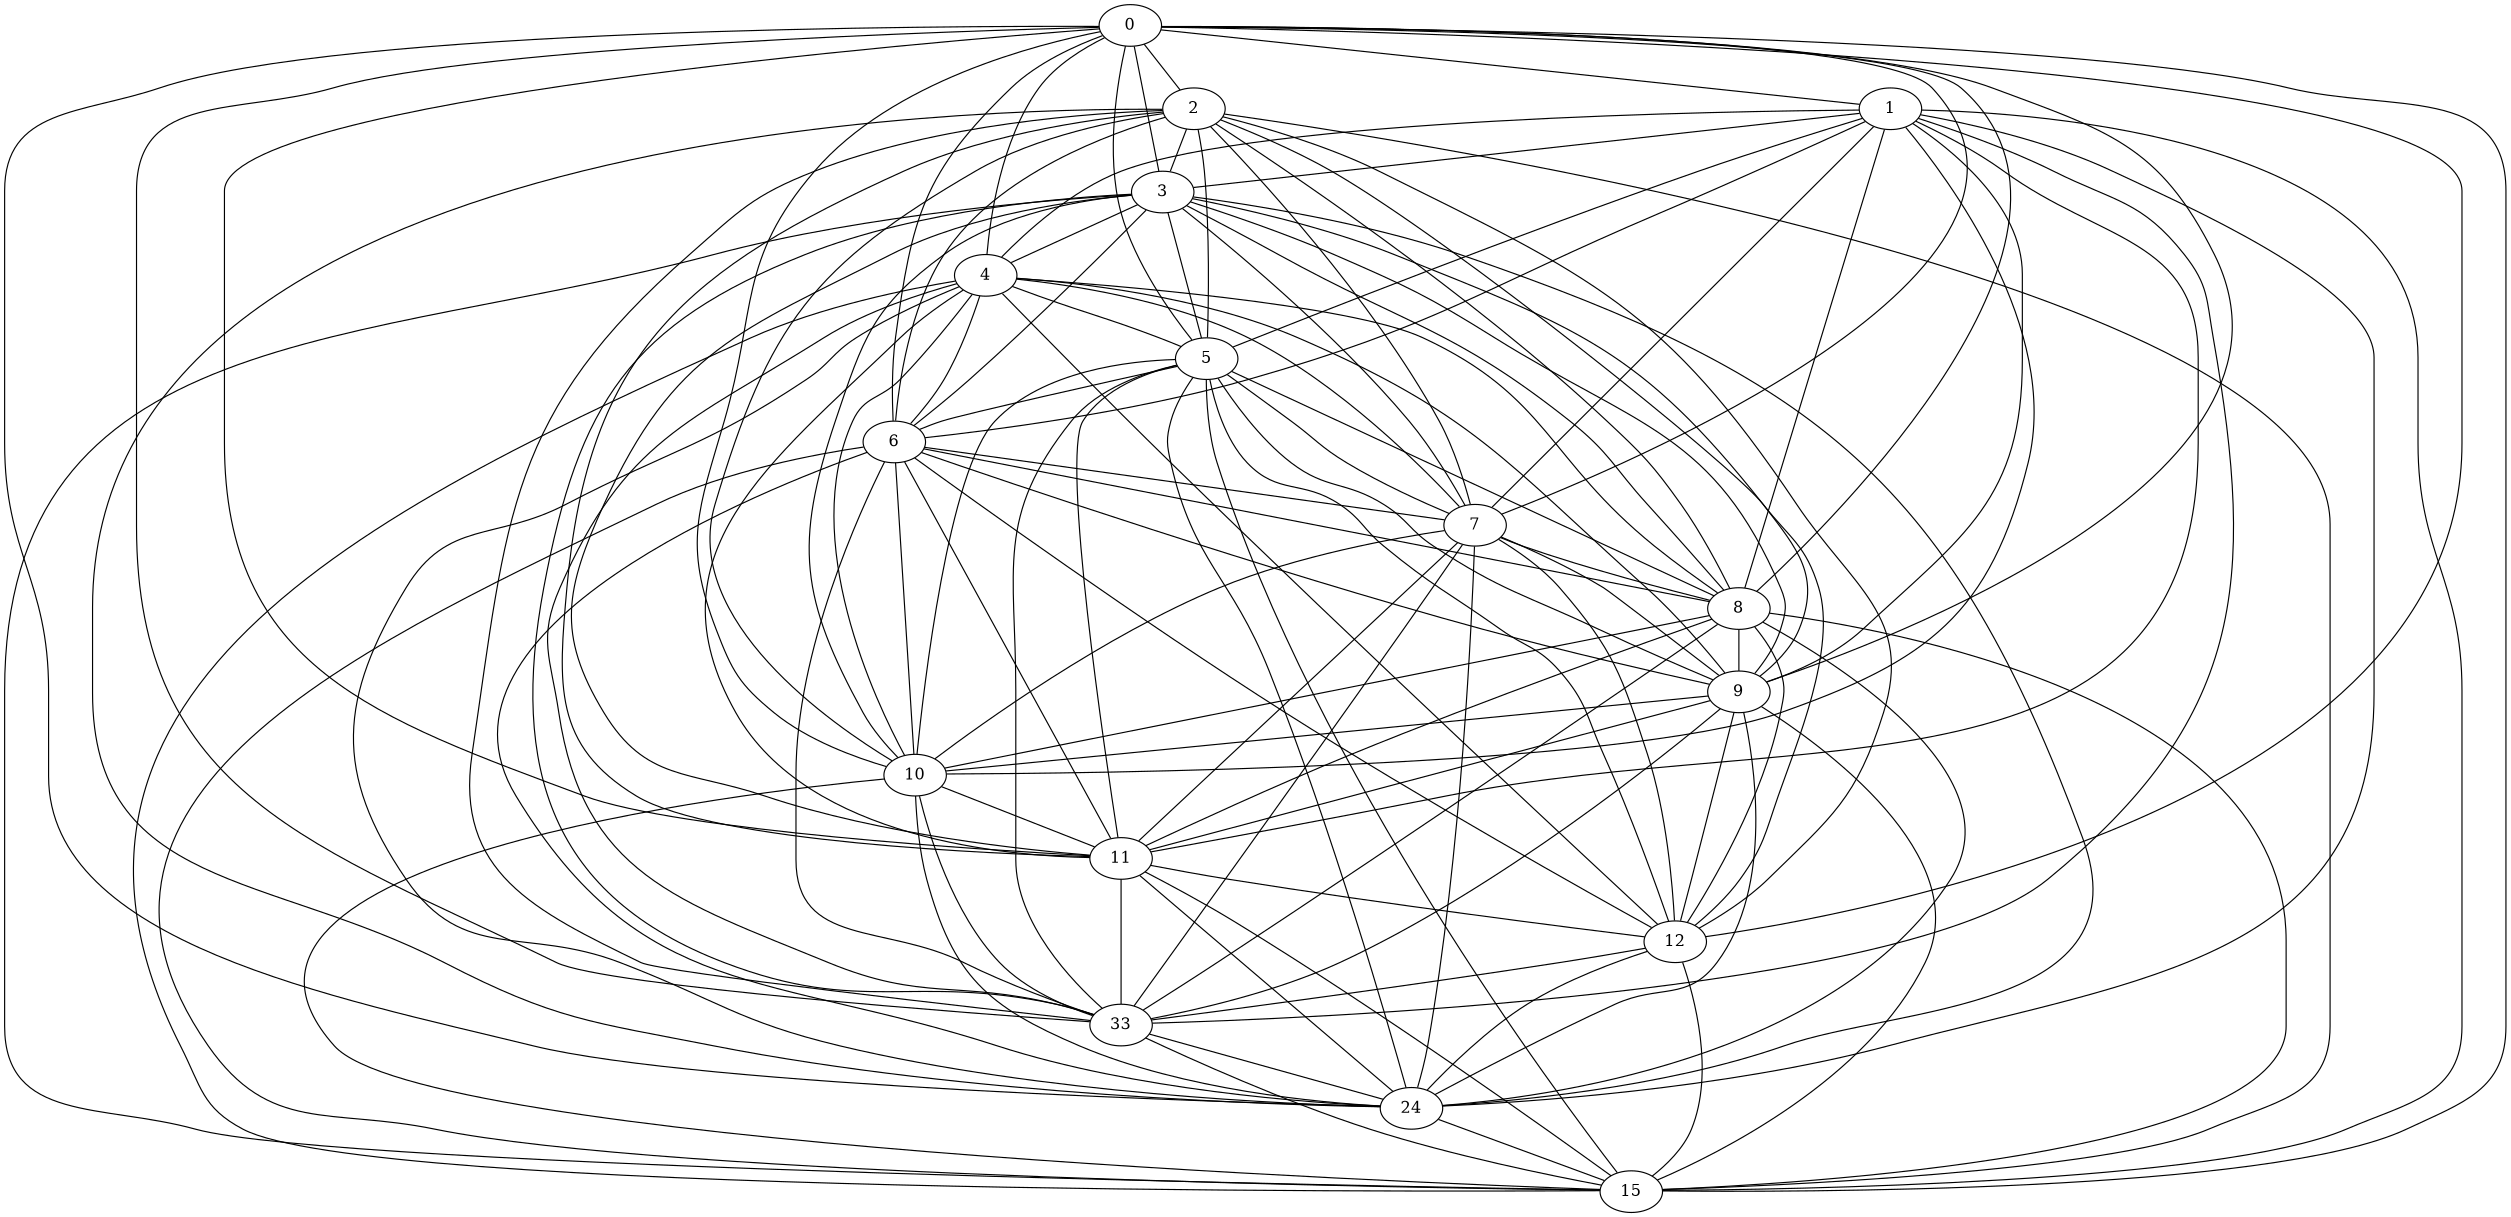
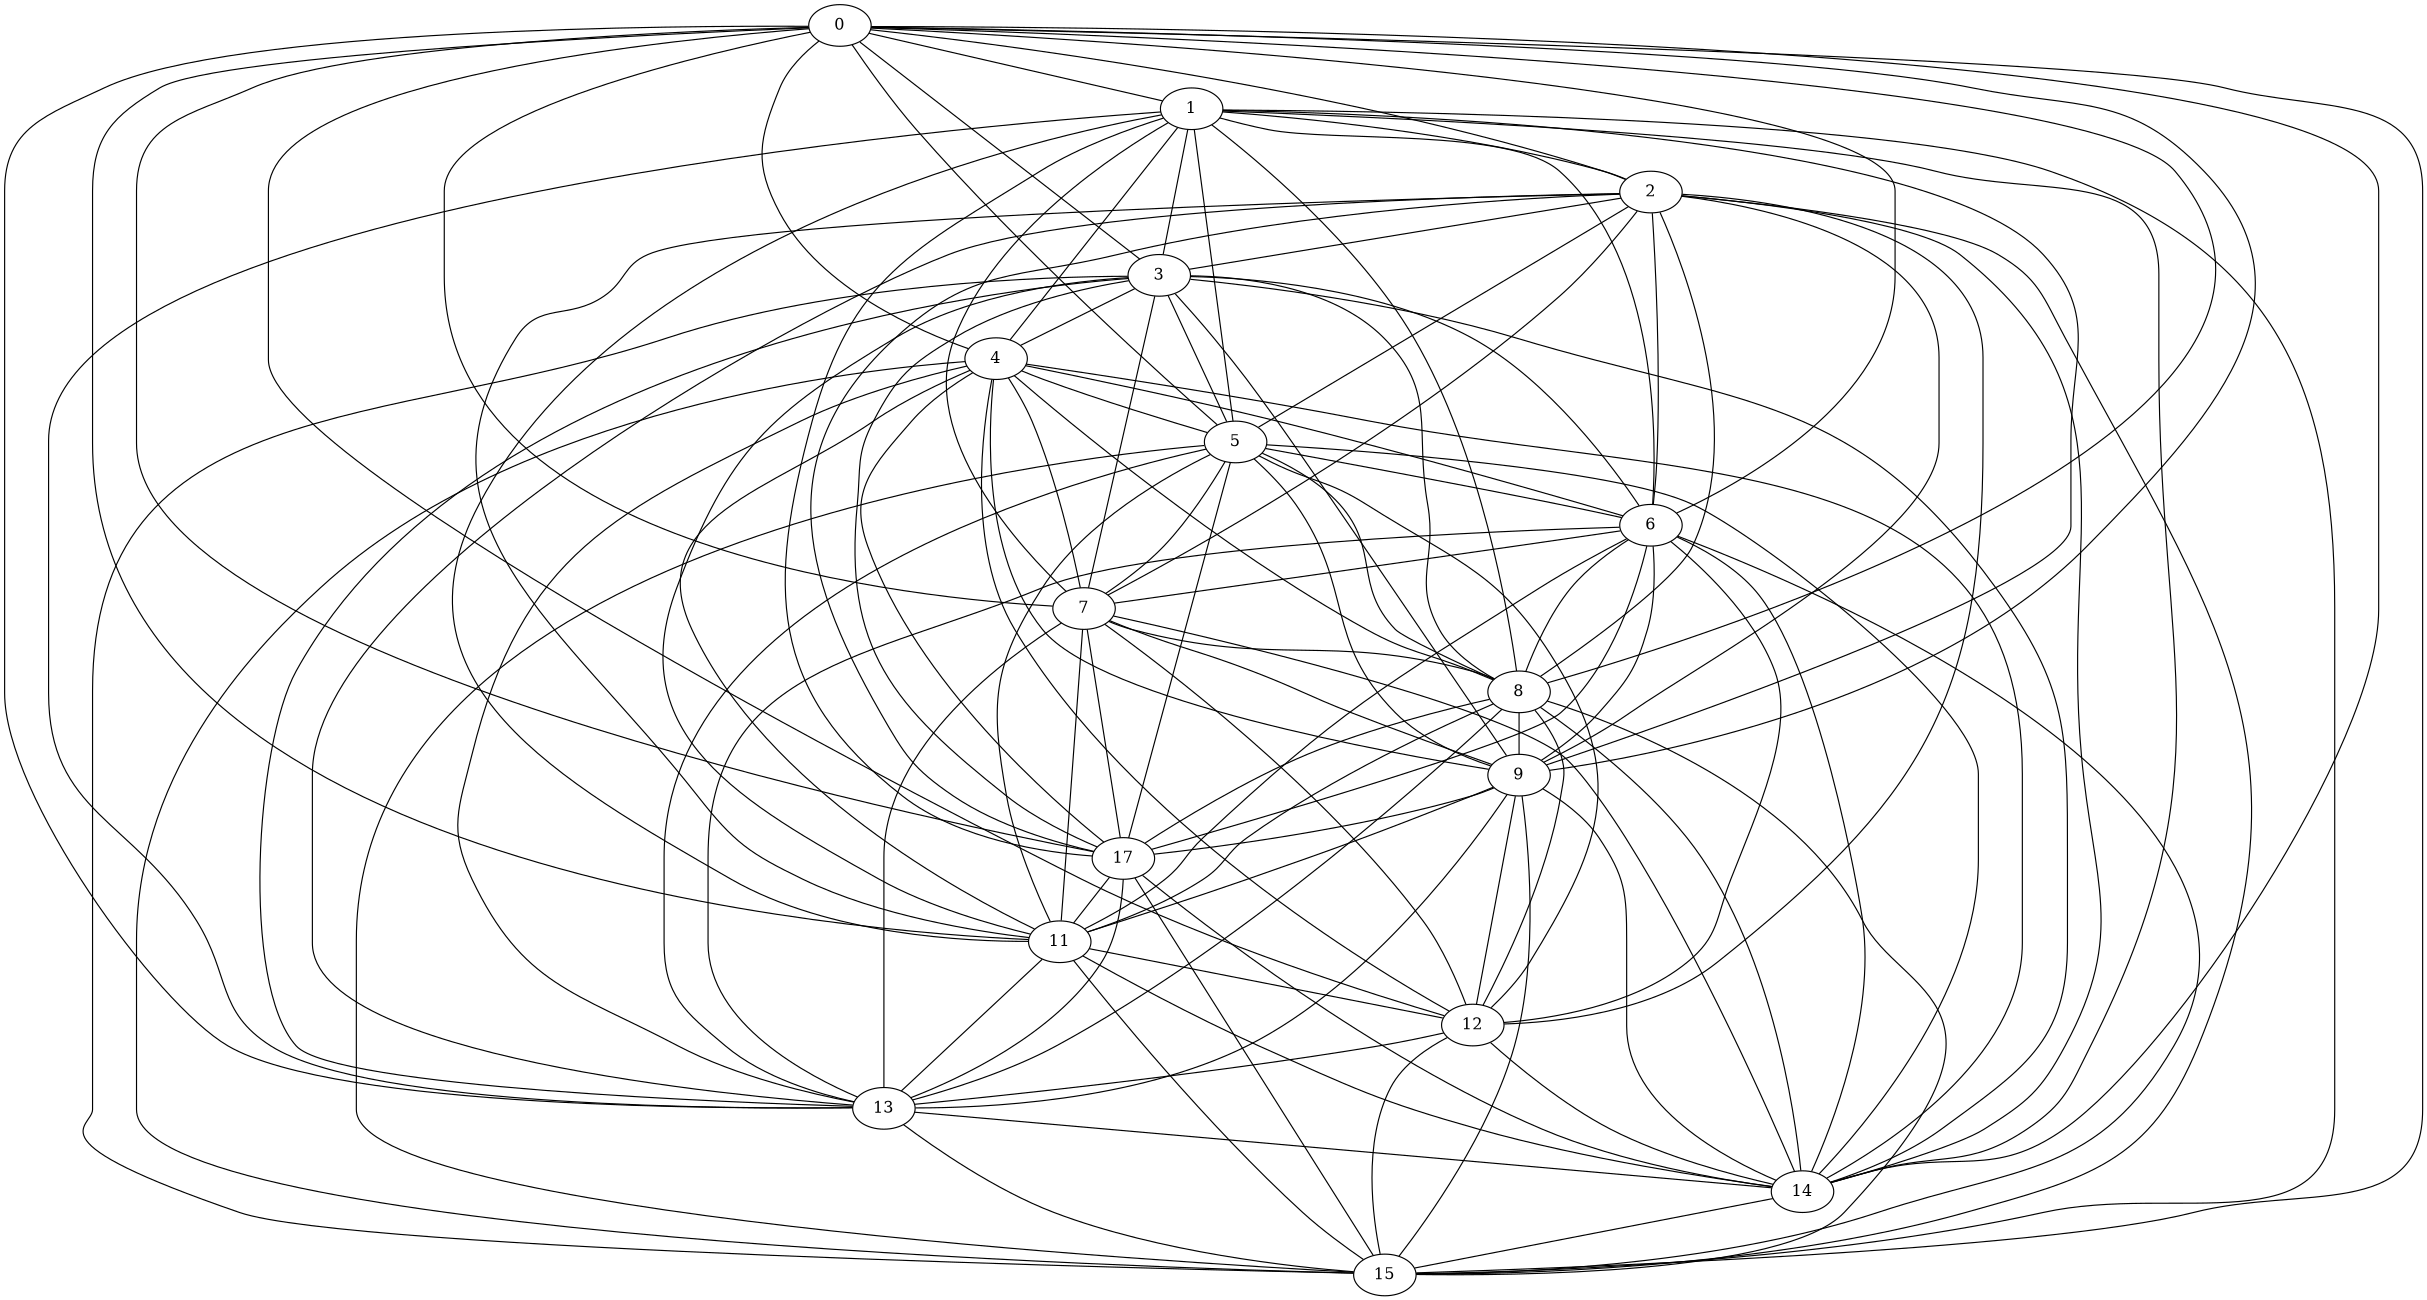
none -> (1396, 130)
(1701, 433) -> none
(915, 775) -> (1123, 858)
(1121, 1025) -> (884, 1108)
(1411, 1108) -> (1803, 1192)
